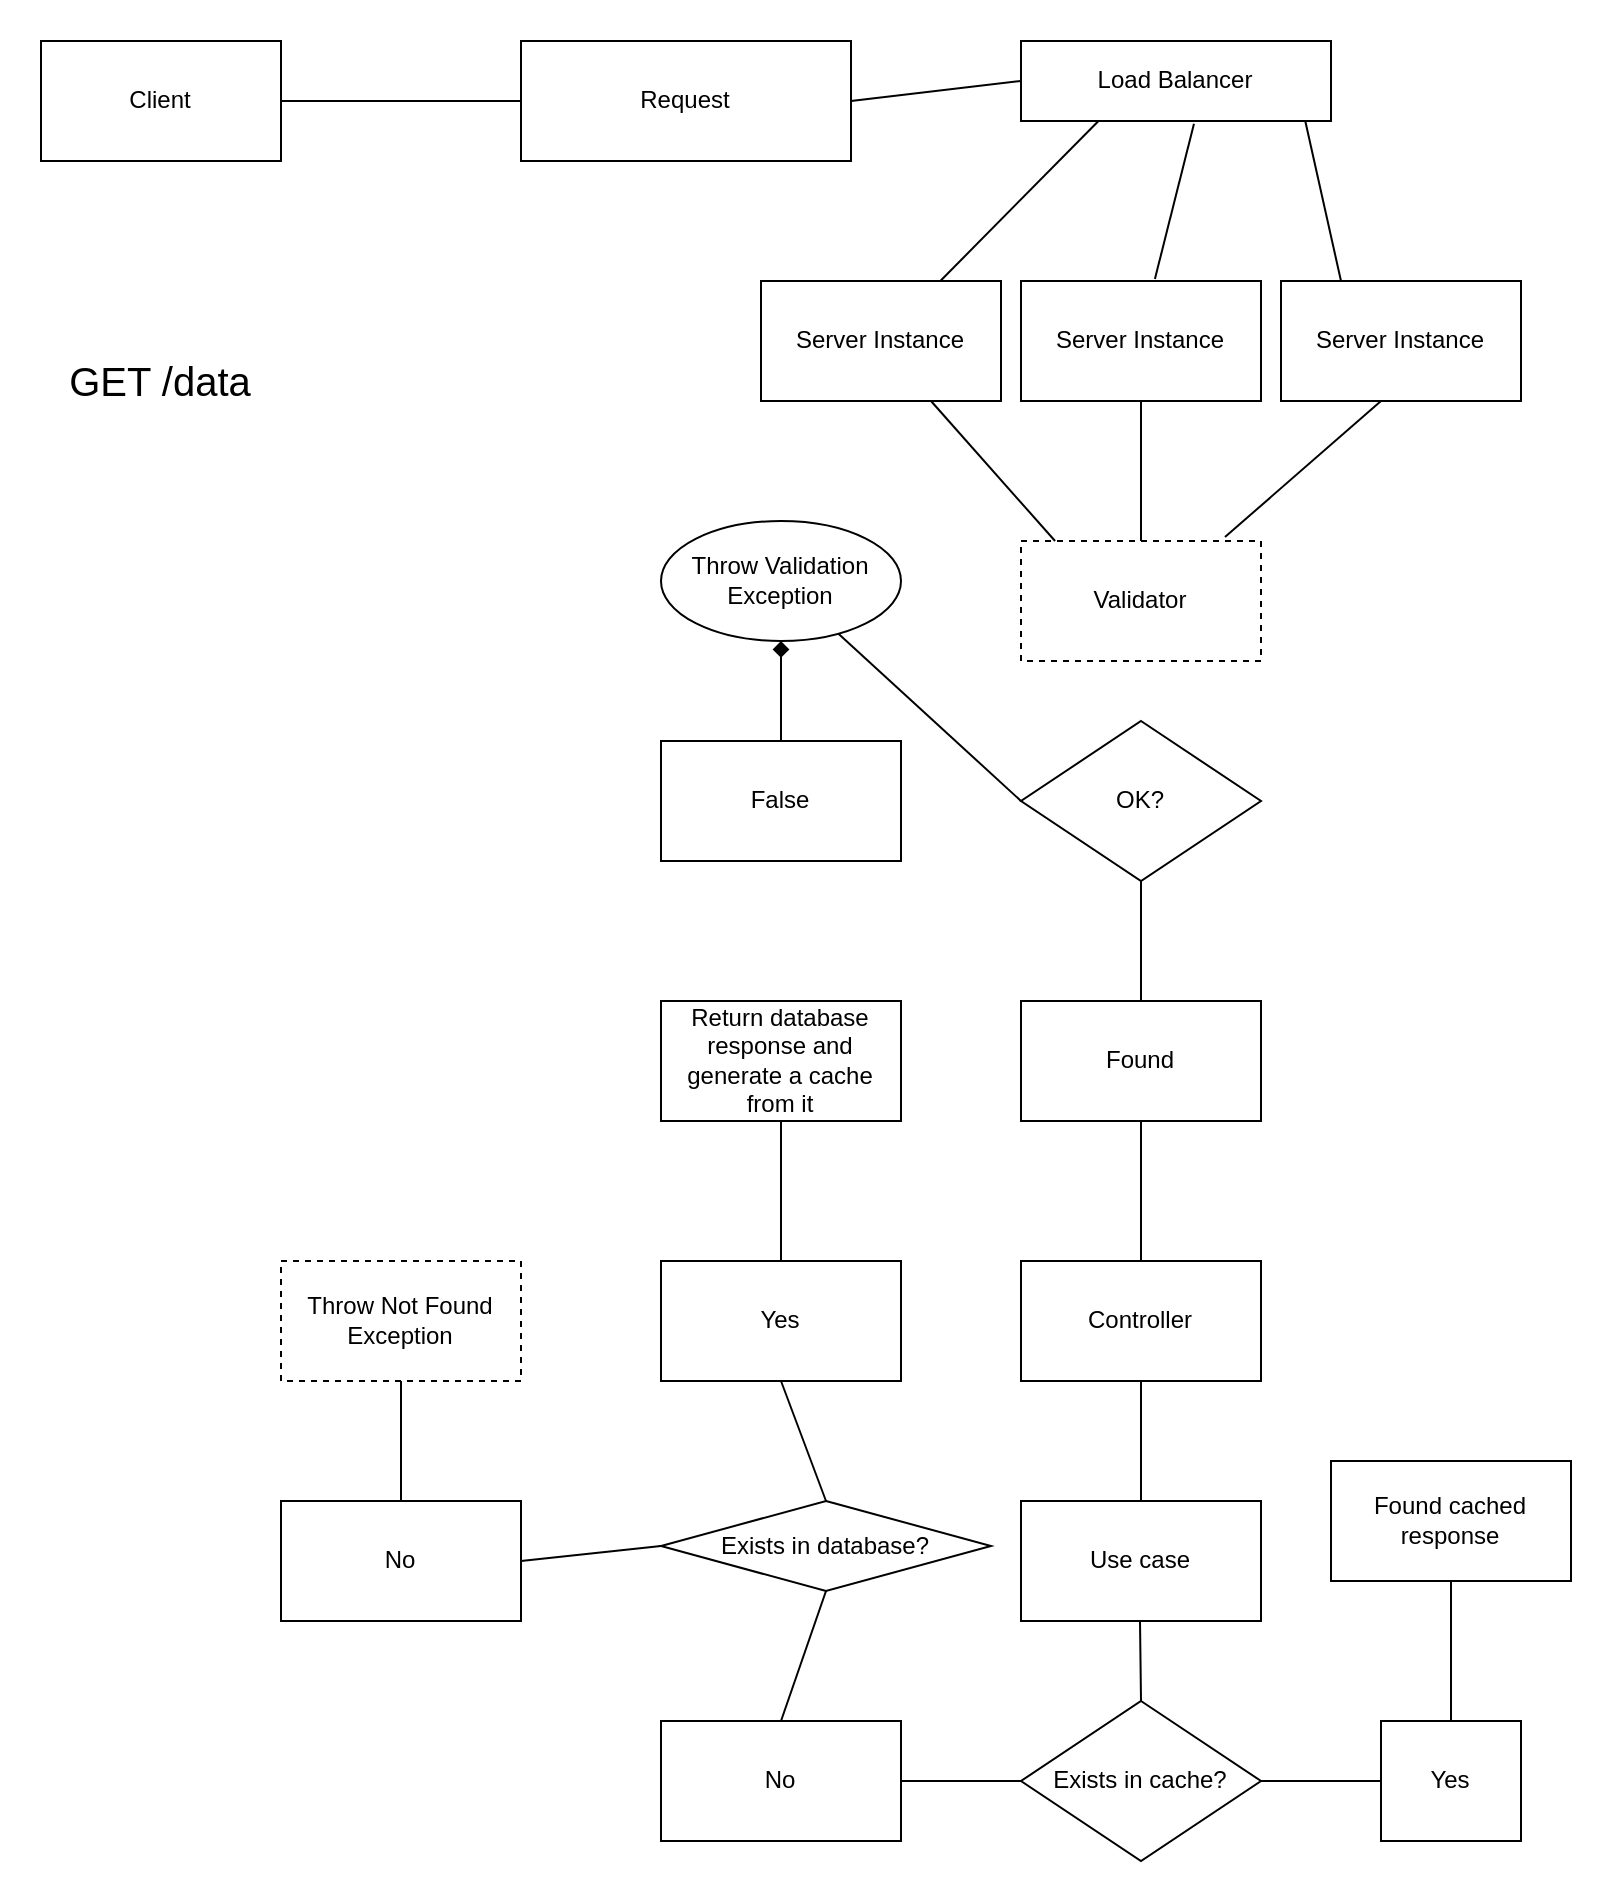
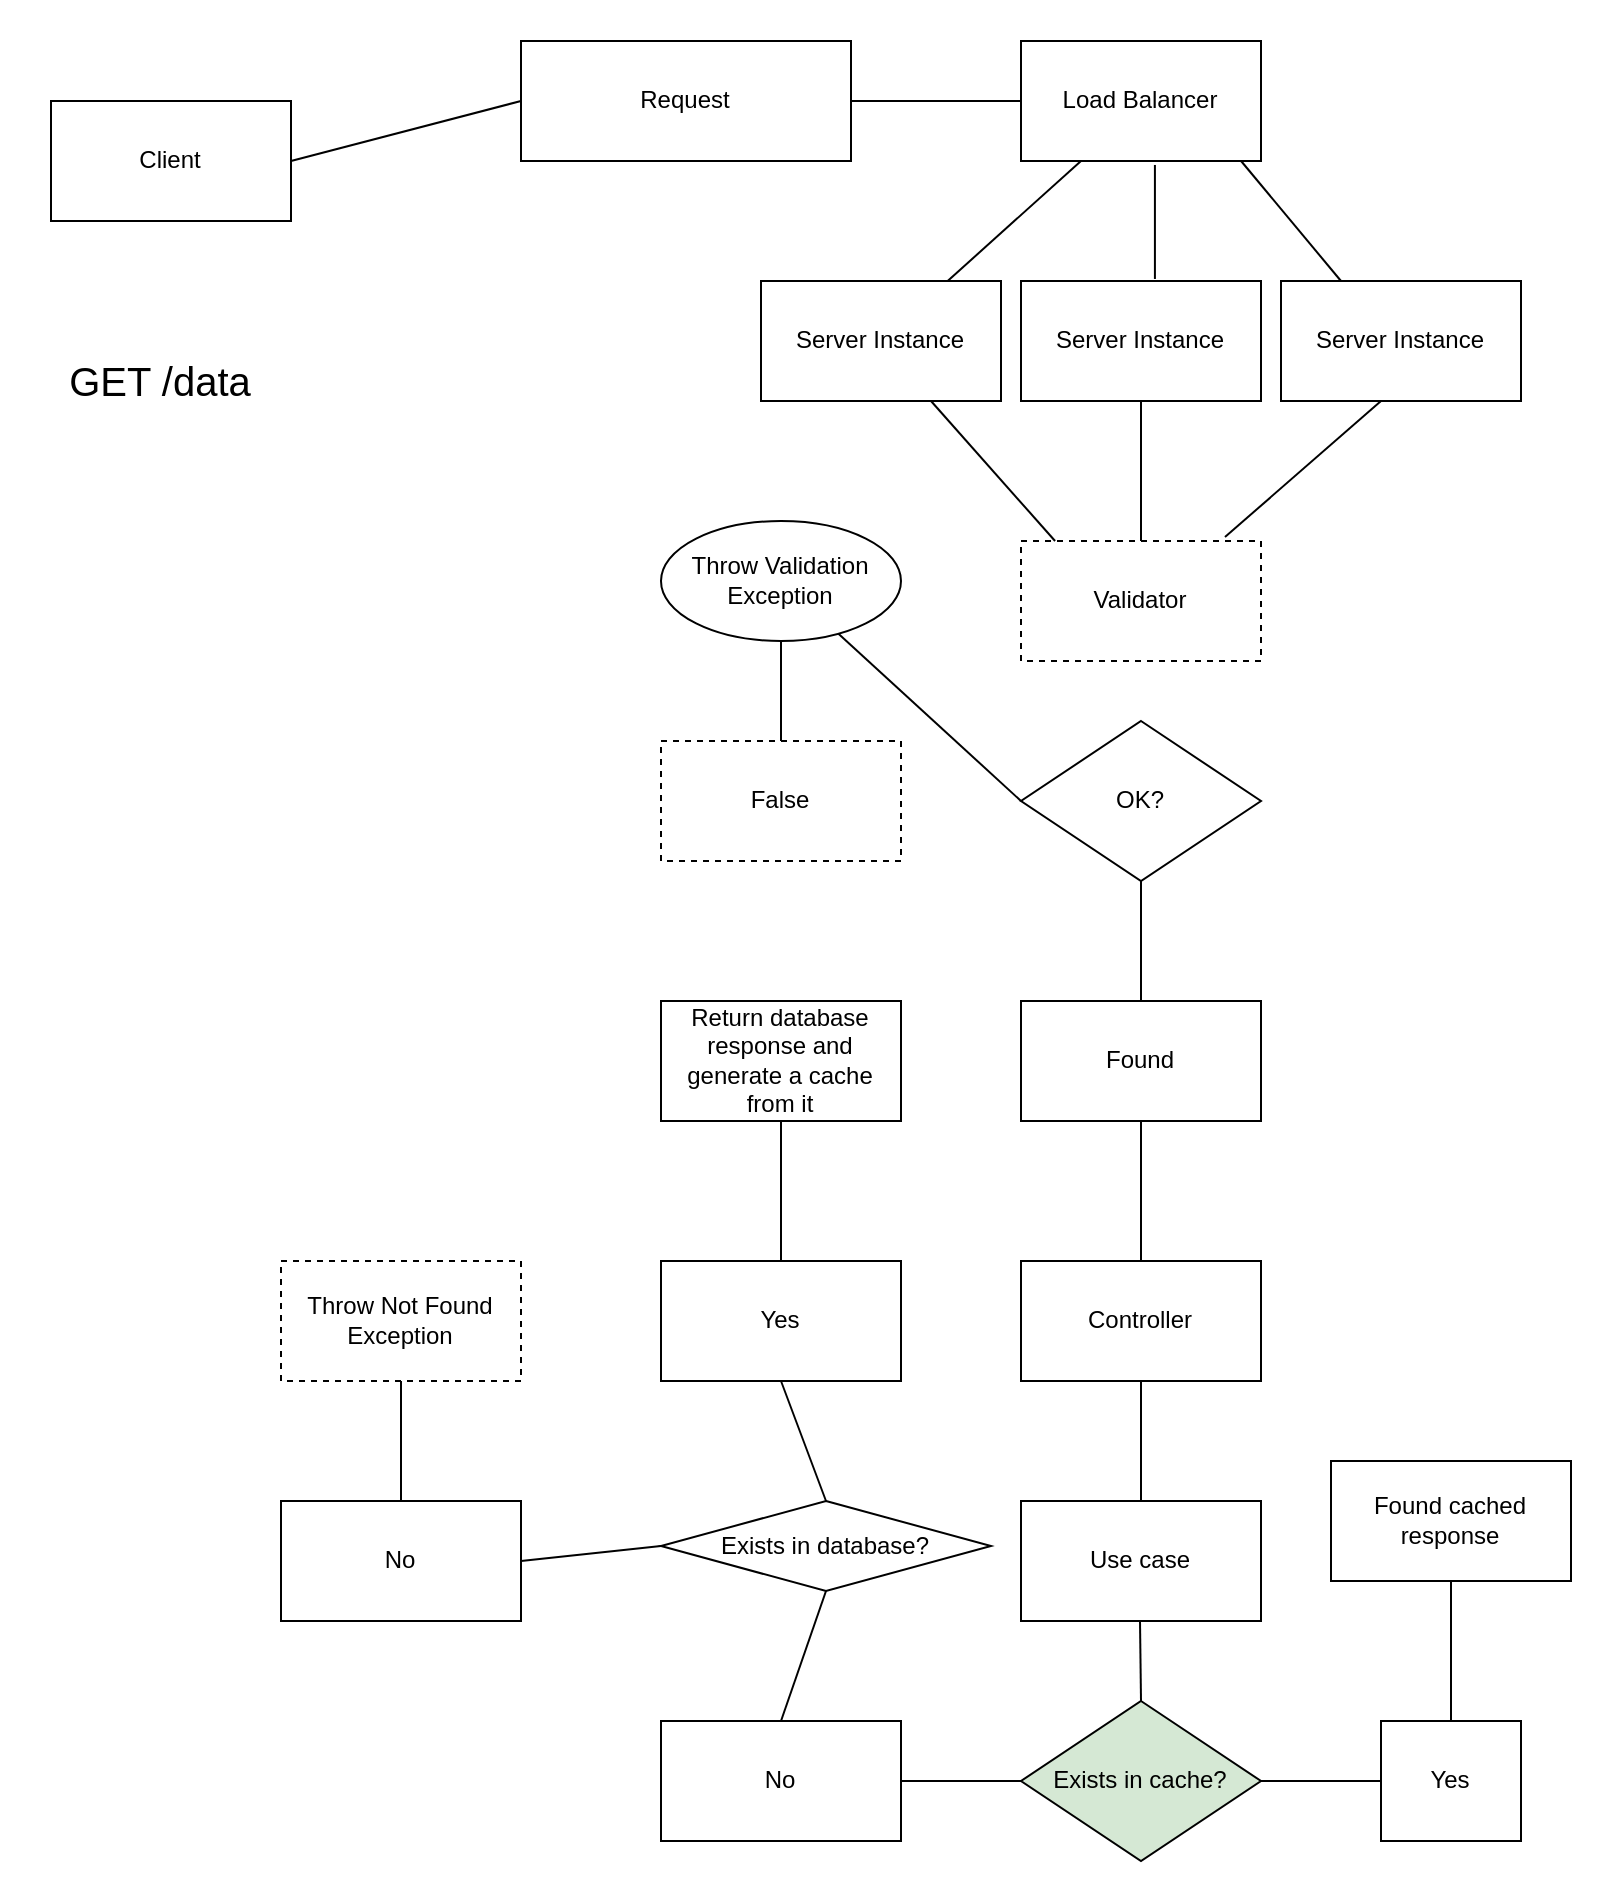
(1176, 81) -> (1141, 101)
(161, 101) -> (171, 161)
(781, 657) -> (781, 649)
(781, 801) -> (781, 801)
(1141, 1781) -> (1141, 1781)
